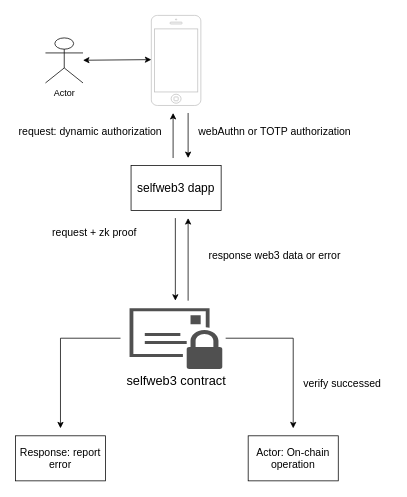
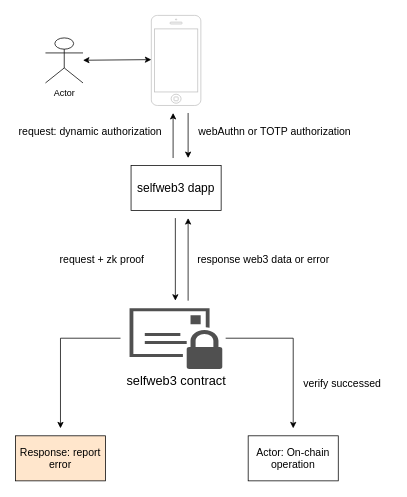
(94, 233) -> (102, 259)
(274, 255) -> (263, 259)
(60, 458) -> (60, 458)
